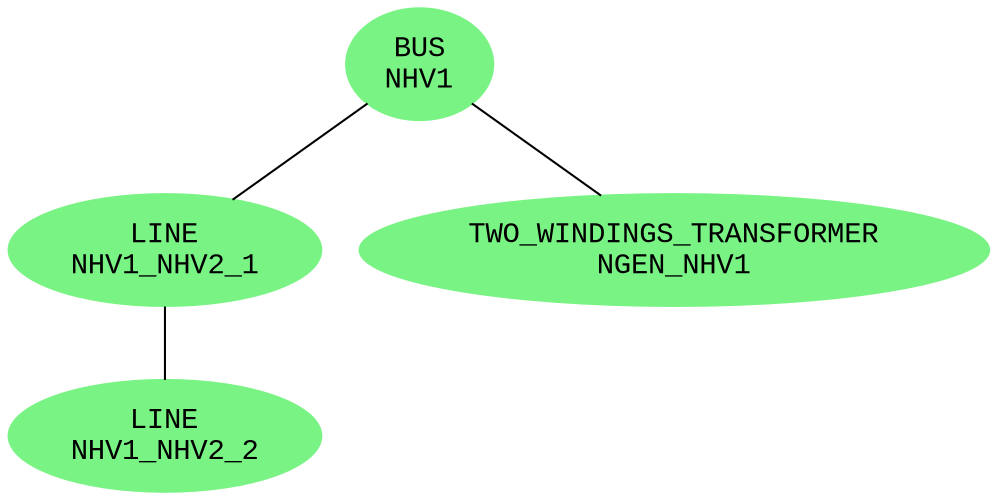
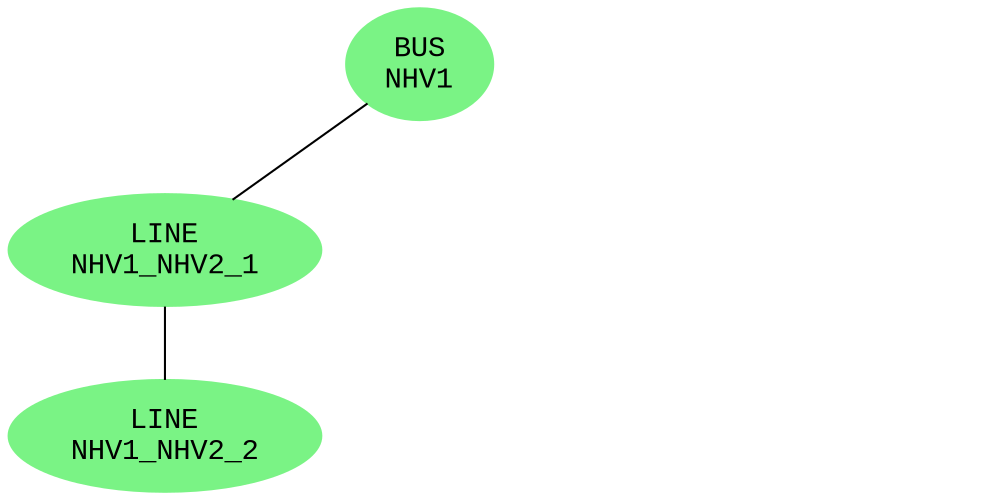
(674, 250) -> none
